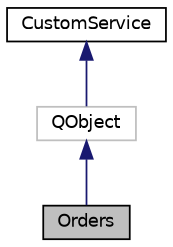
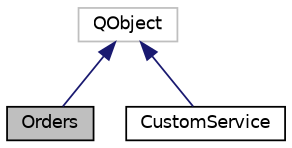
(86, 83) -> (173, 81)
